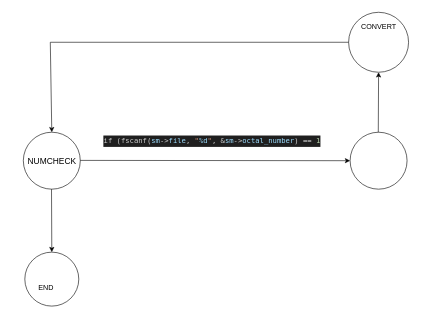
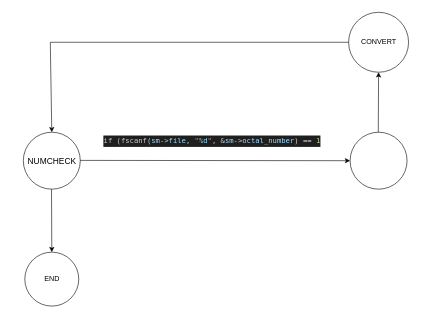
(379, 27) -> (379, 42)
(46, 288) -> (52, 279)
